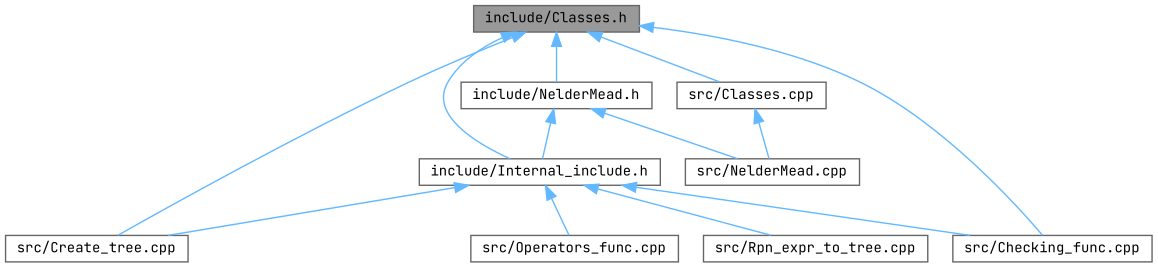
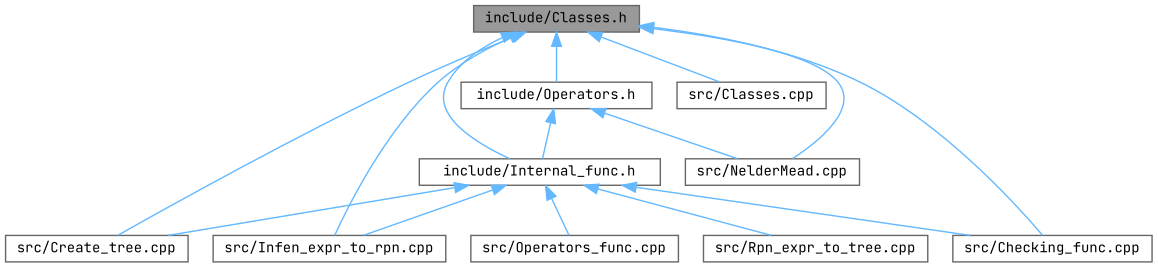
(557, 95) -> (557, 95)
(764, 141) -> (840, 86)
(540, 172) -> (540, 172)
none -> (329, 249)
